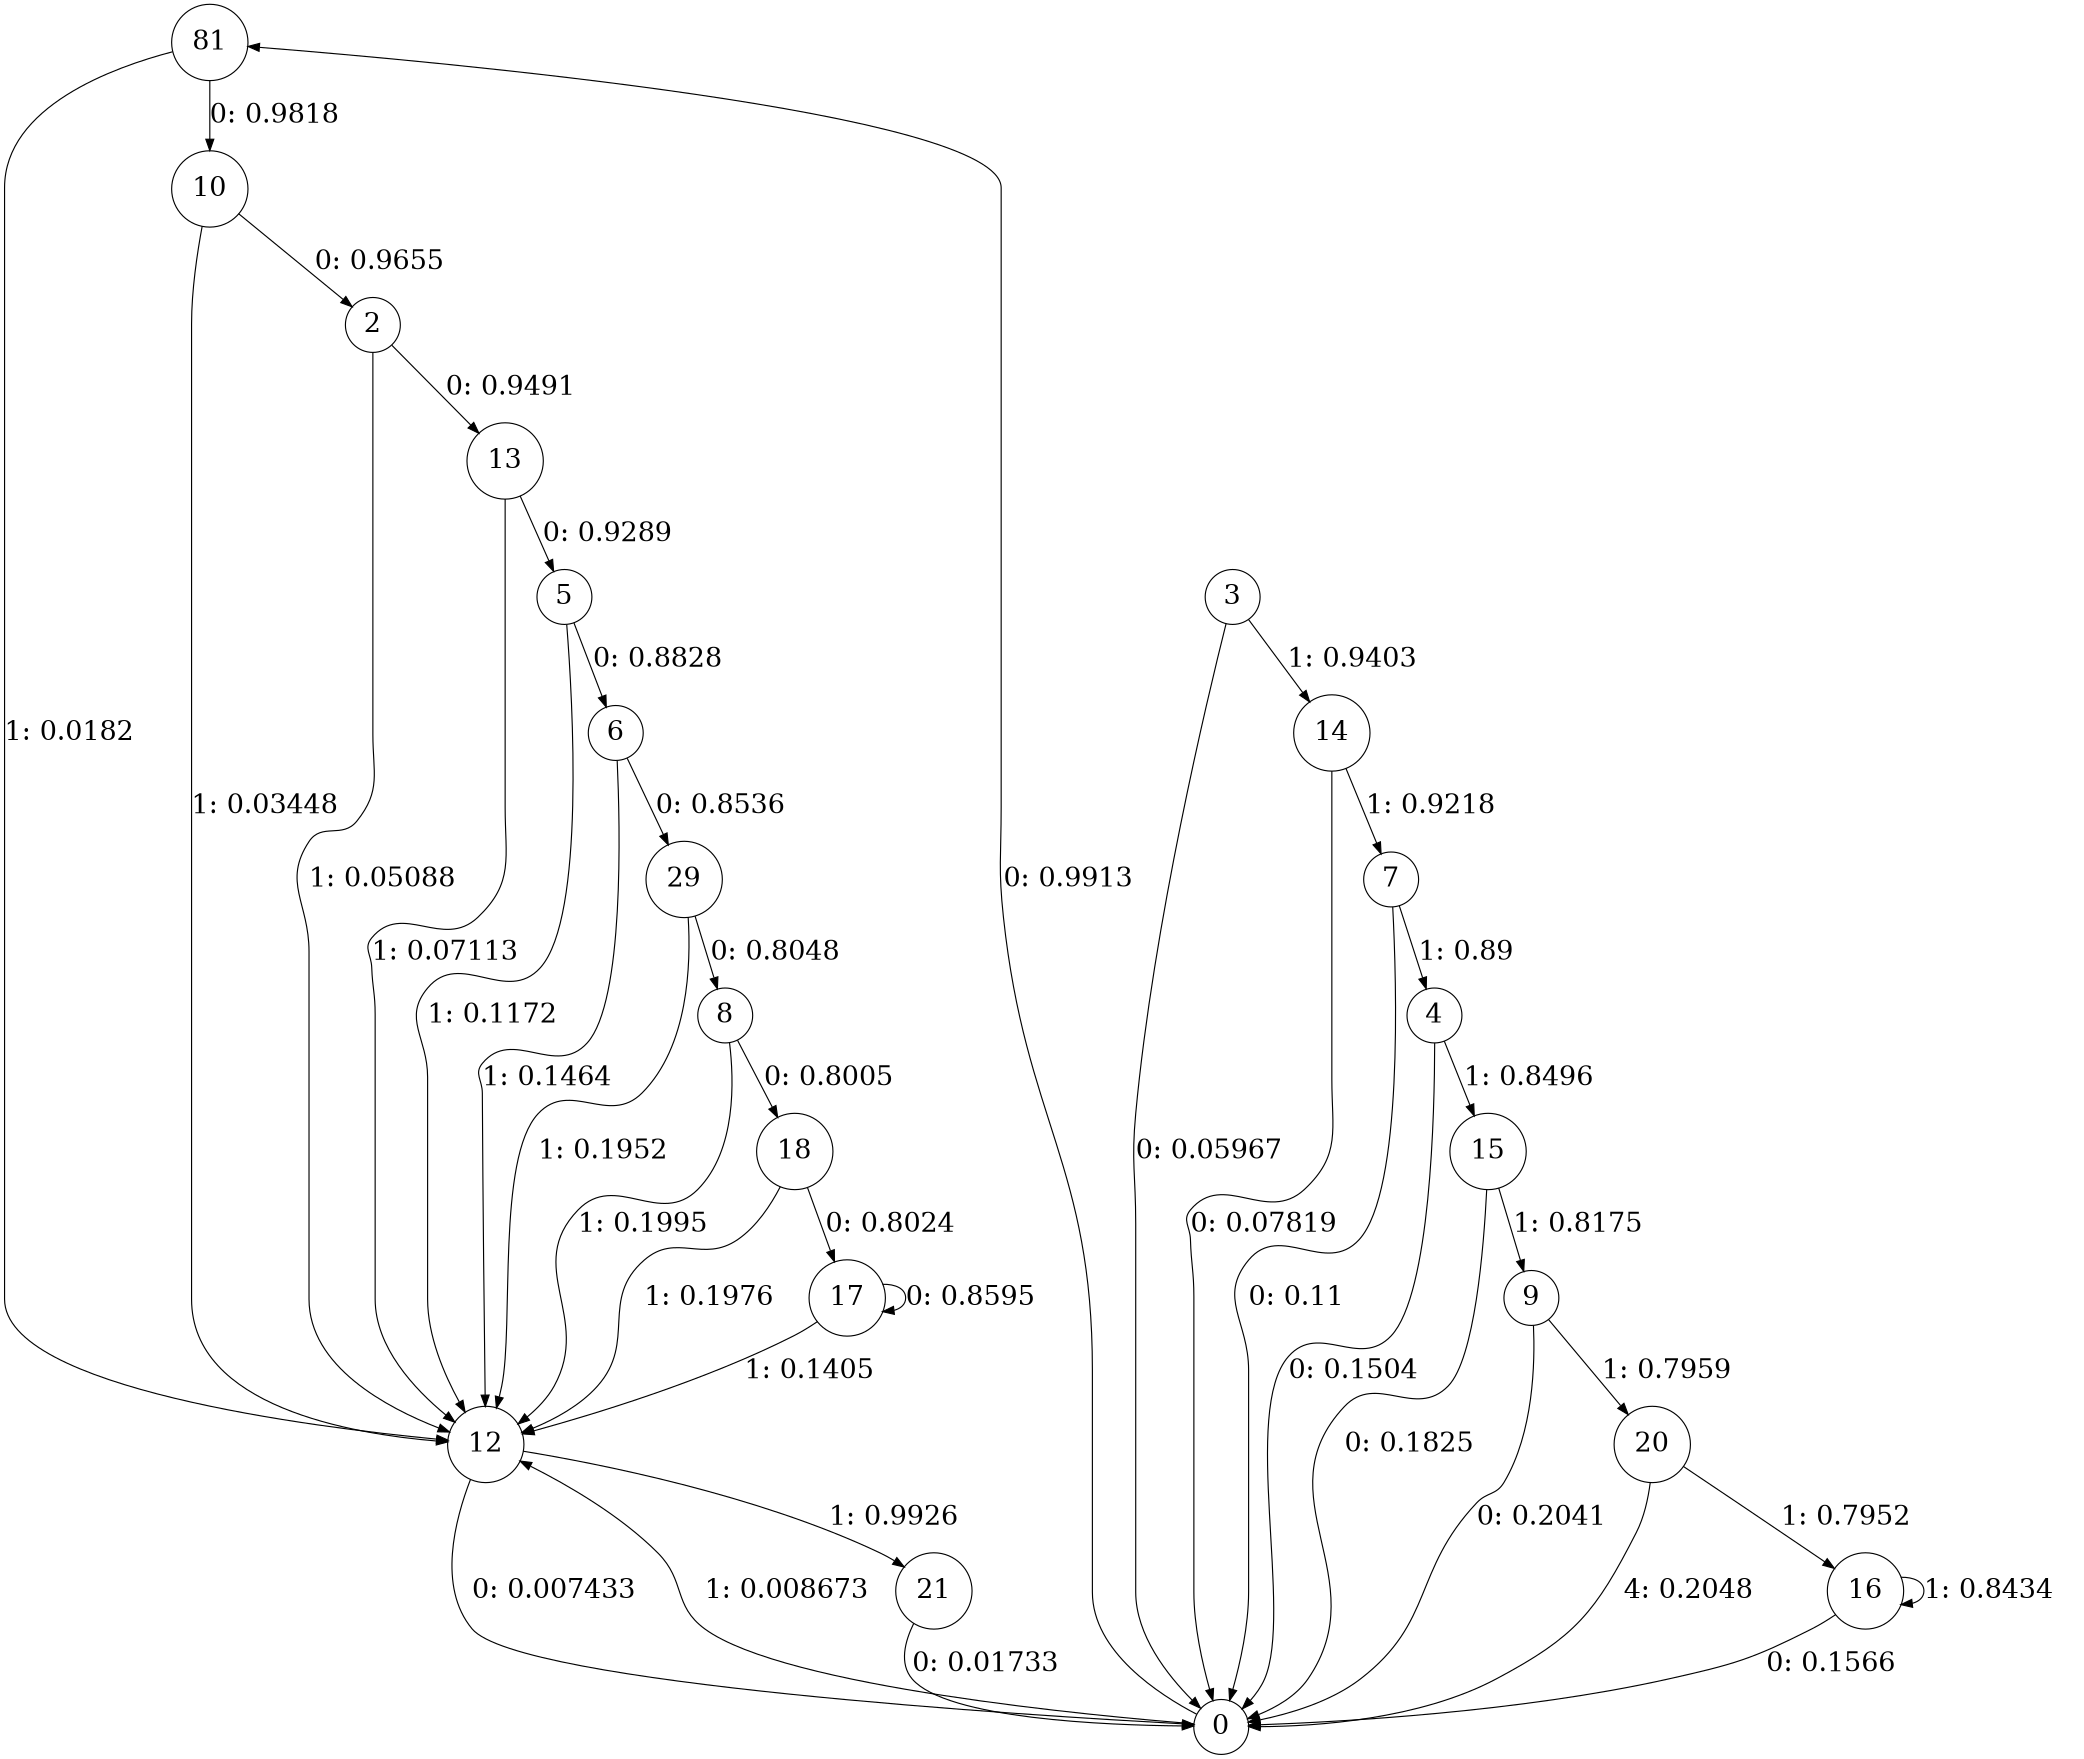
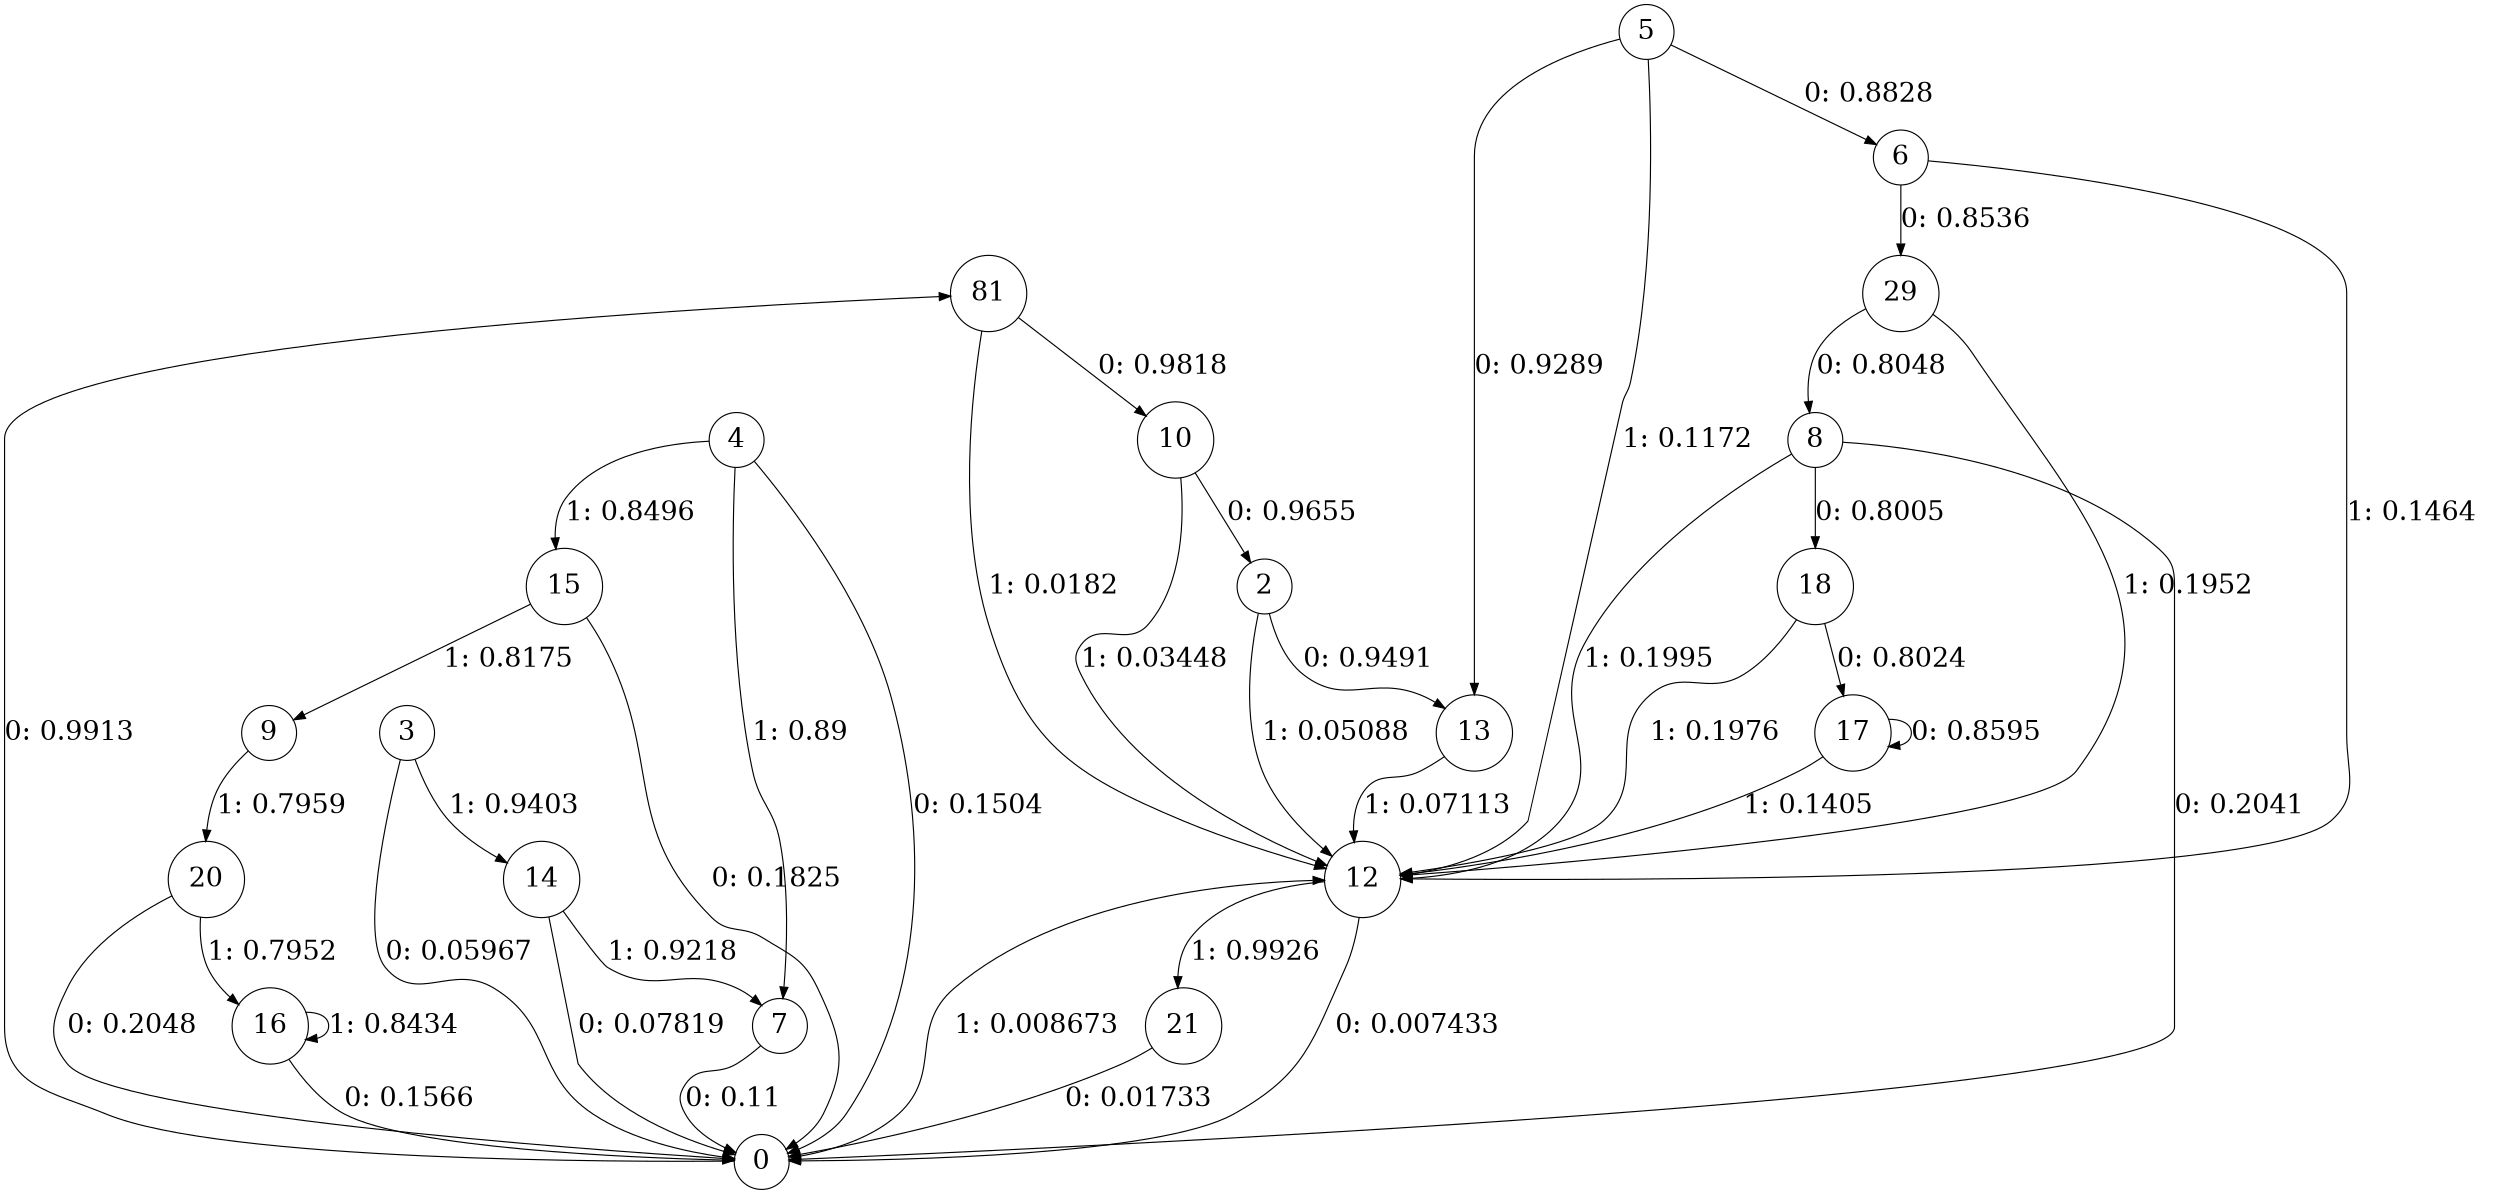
(535, 528) -> (1474, 320)
(1411, 942) -> (745, 730)
(1440, 1554) -> (1902, 1086)
(1701, 1591) -> (145, 1026)
